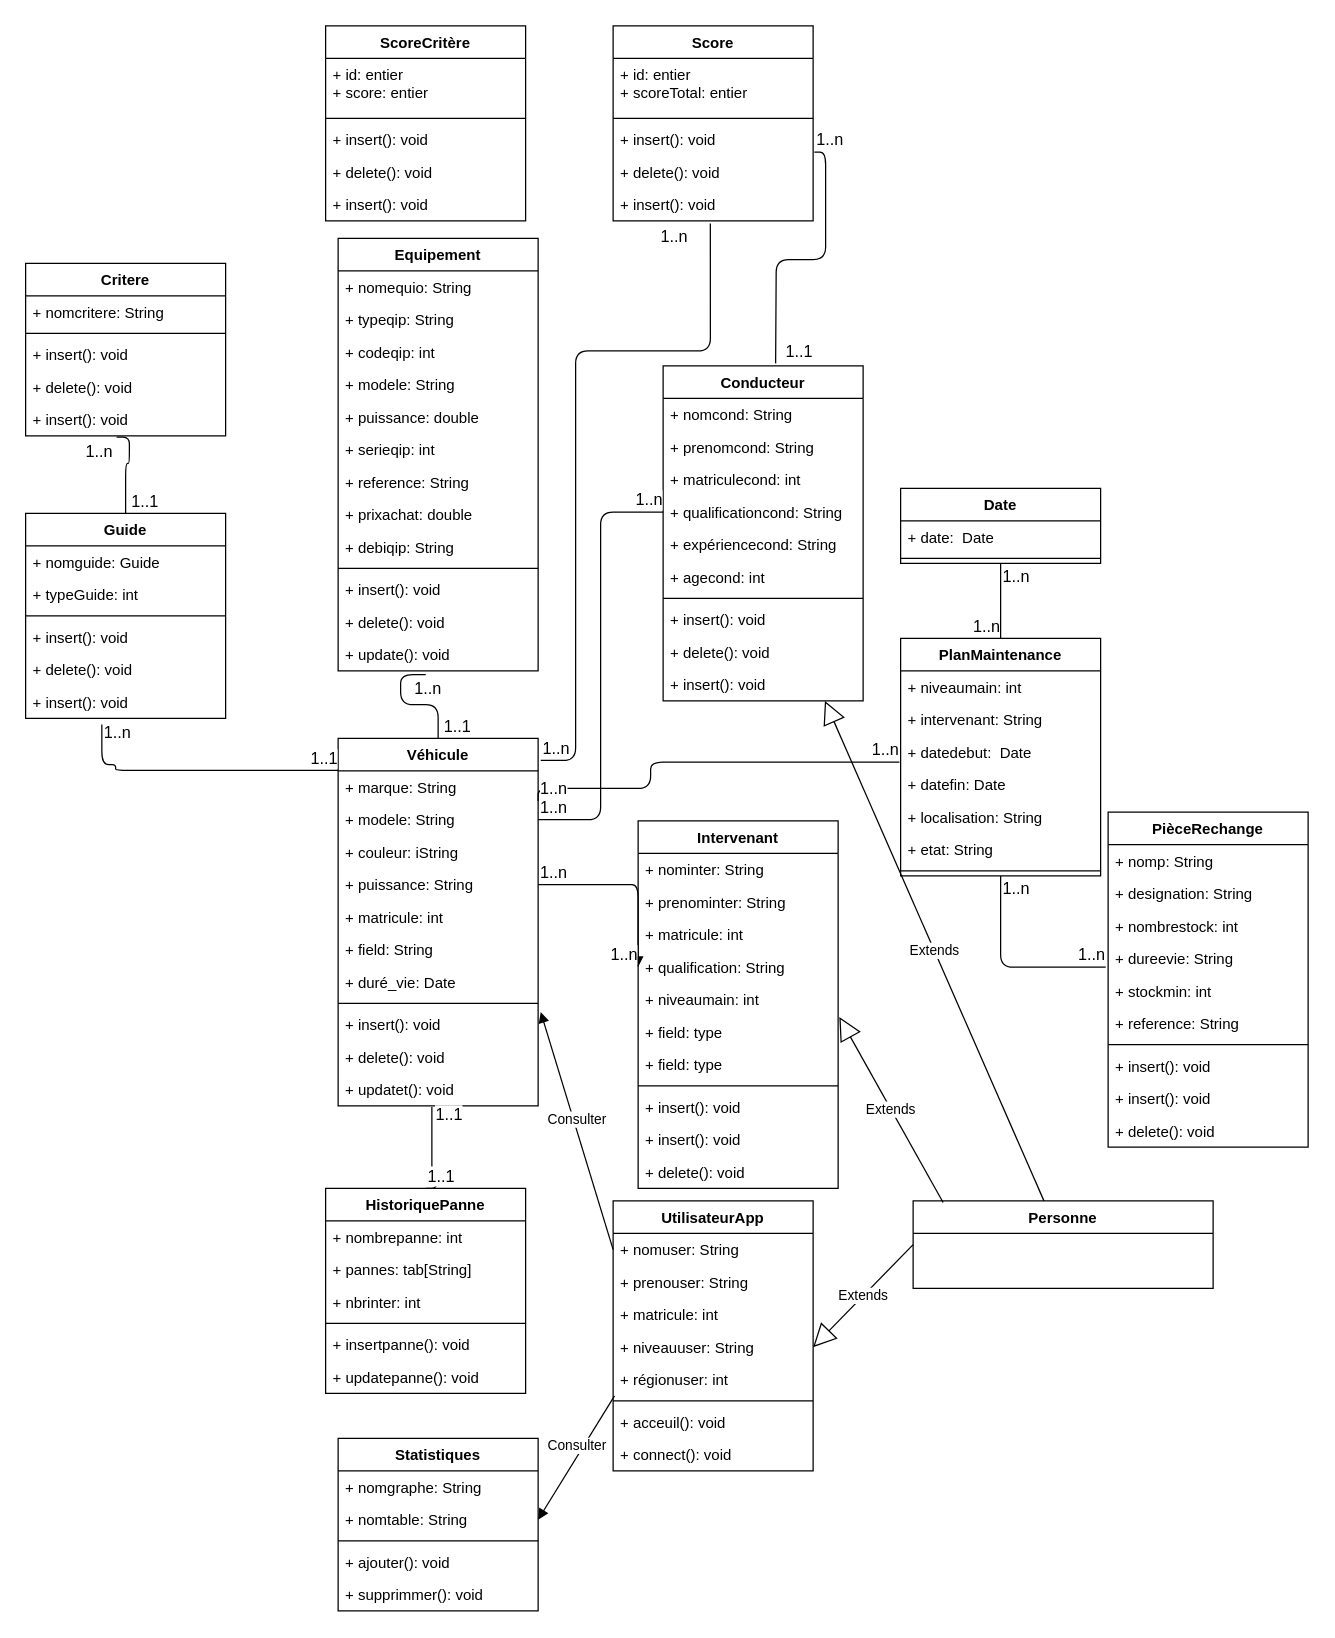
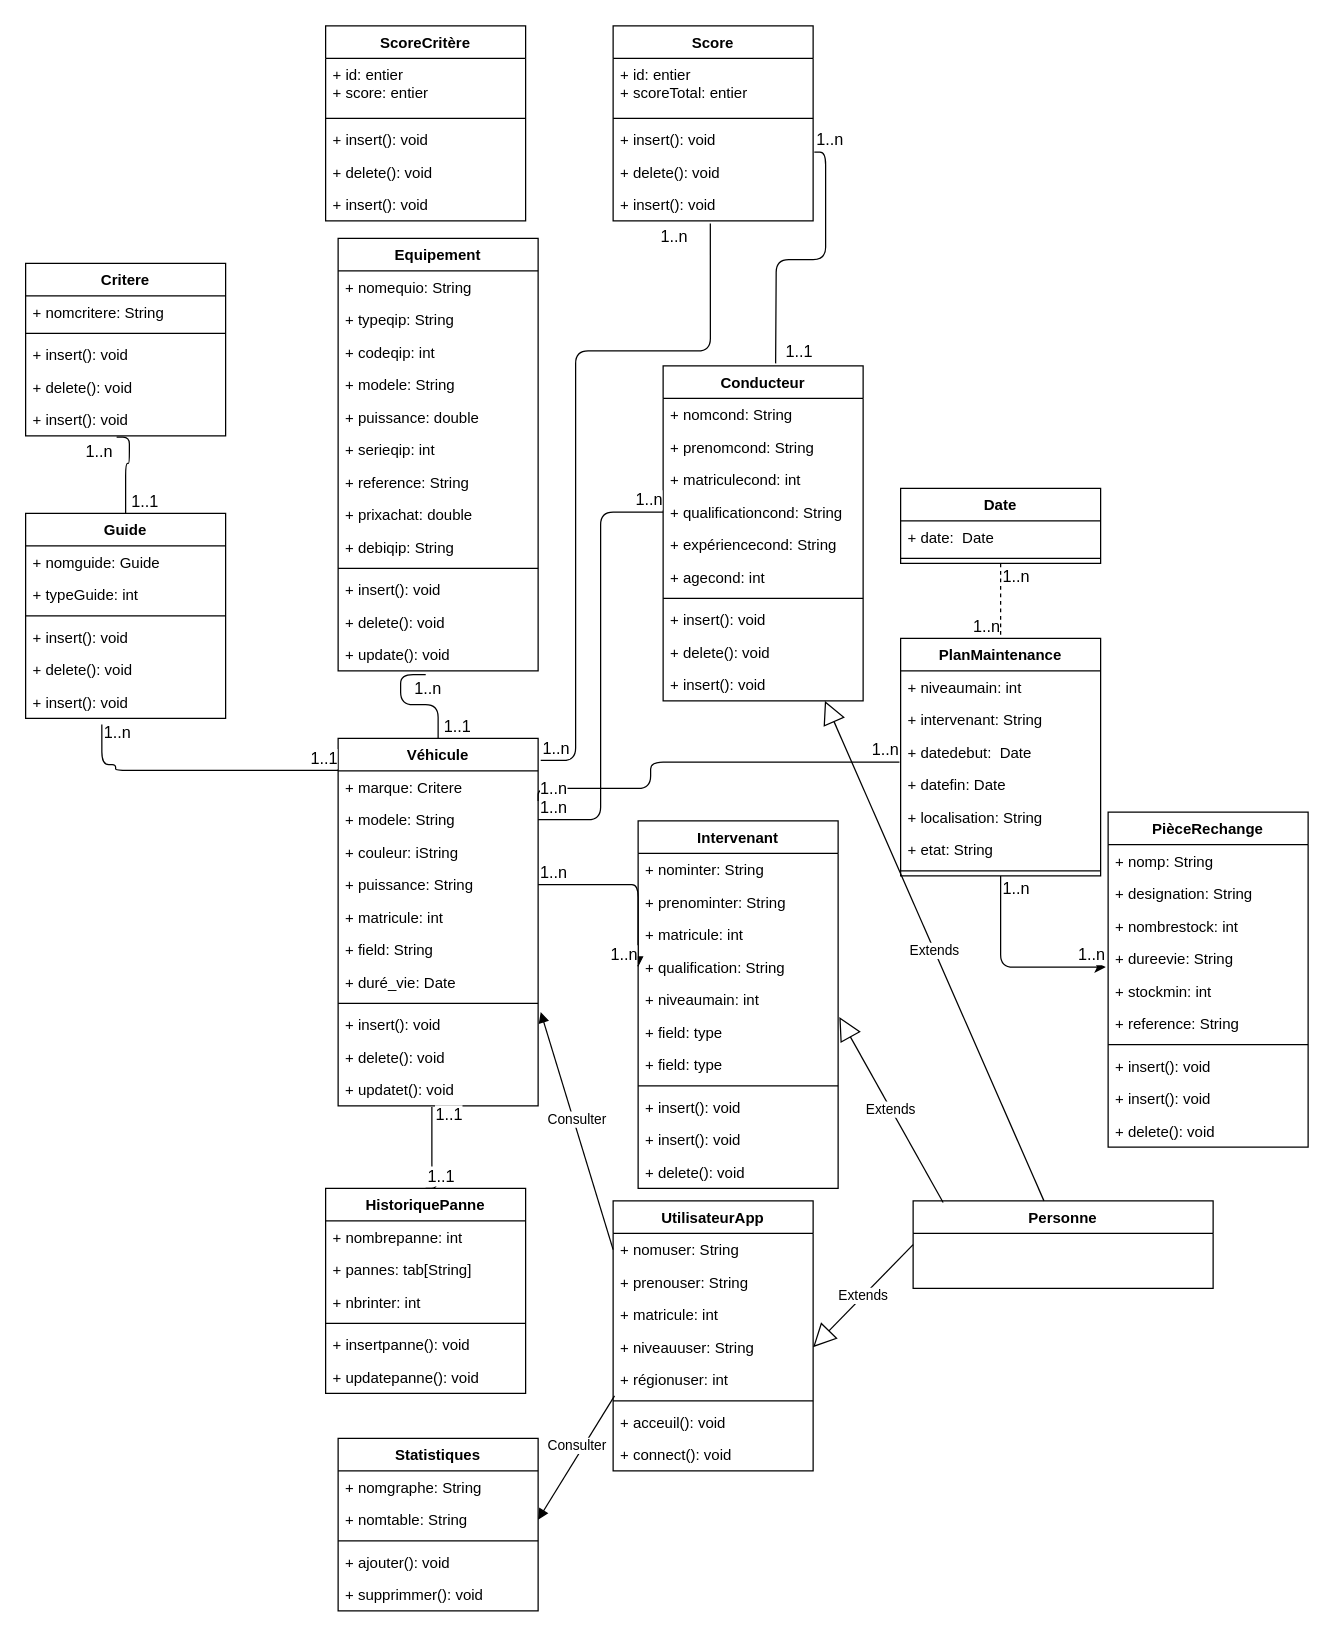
(1001, 602) -> (1001, 602)
(404, 788) -> (409, 788)
(1099, 967) -> (1096, 967)
